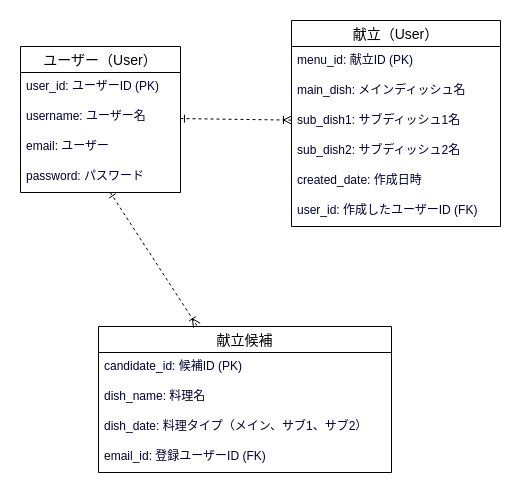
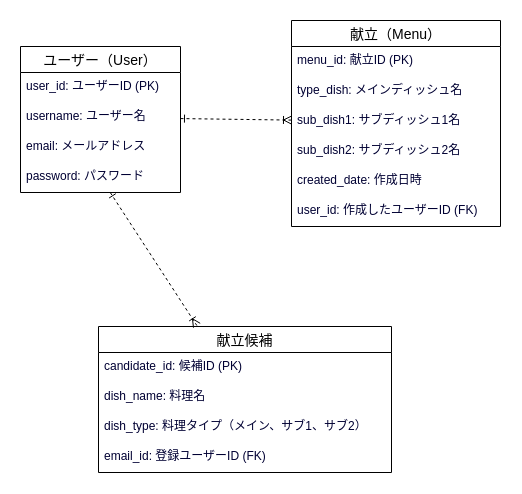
(396, 34) -> (396, 34)
(382, 90) -> (383, 90)
(67, 146) -> (85, 146)
(239, 426) -> (239, 426)
